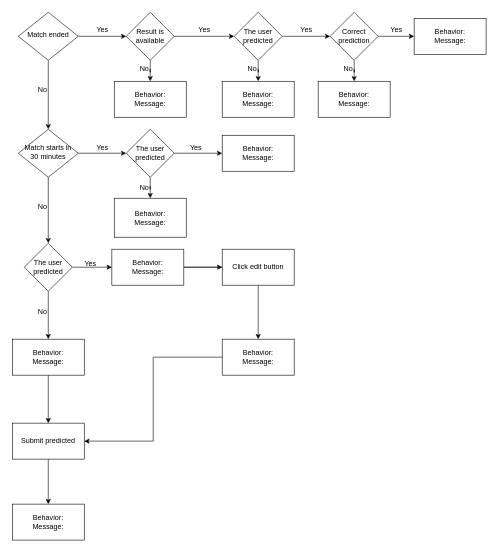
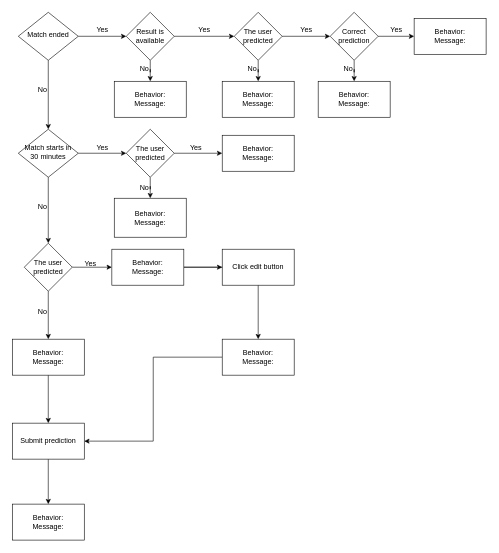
(48, 441) -> (48, 441)
